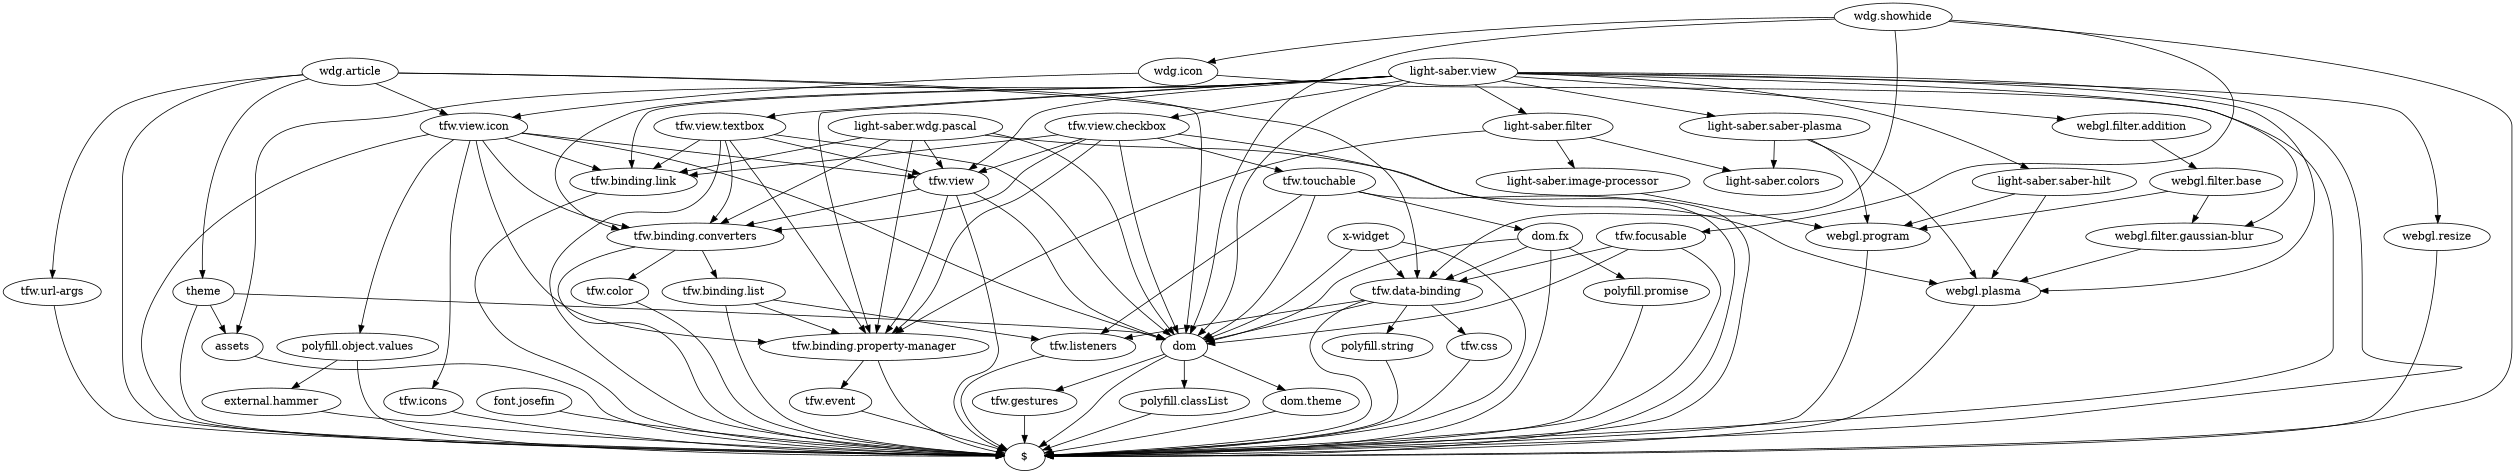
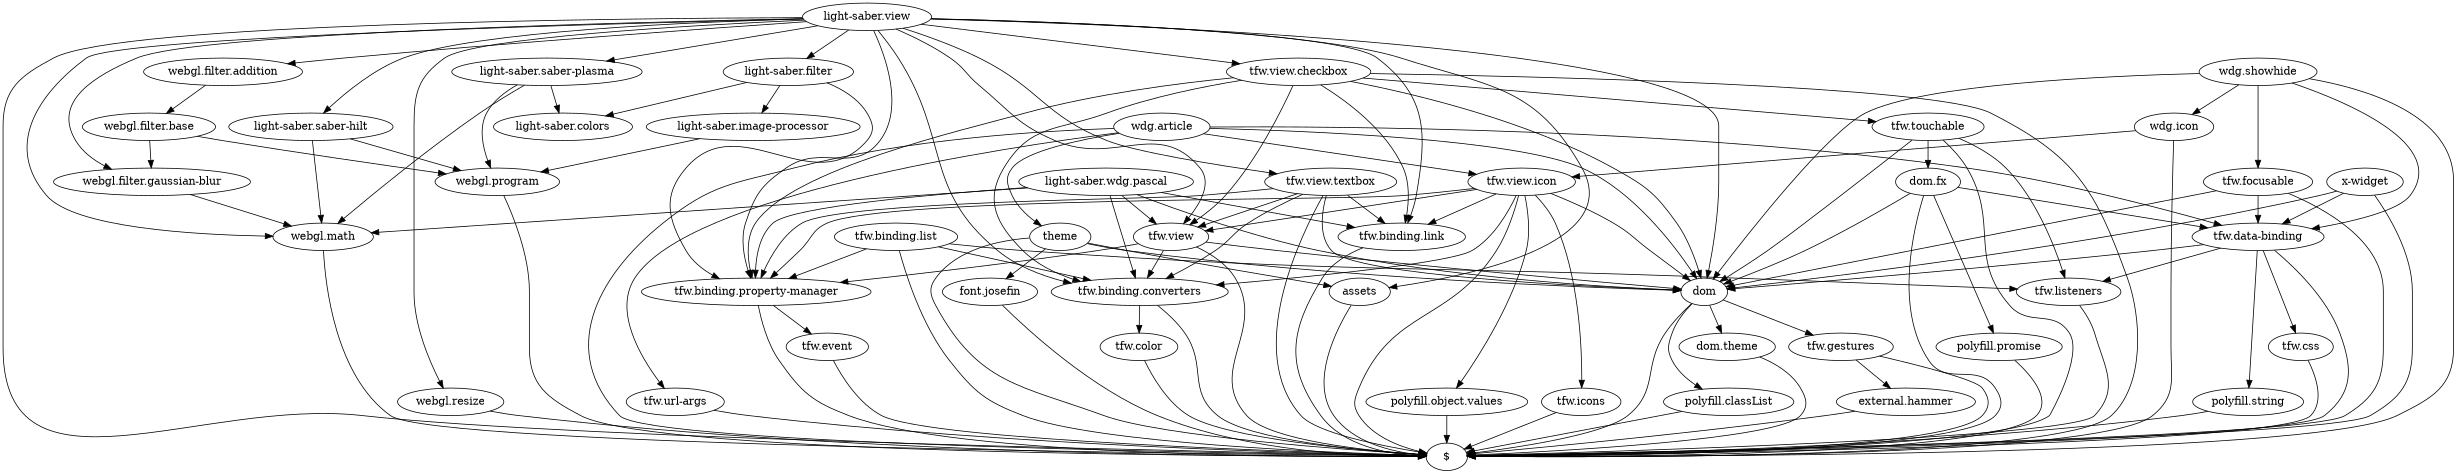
(708, 261) -> (996, 260)
none -> (1029, 262)
(1983, 292) -> (323, 237)
(317, 373) -> (1870, 372)
